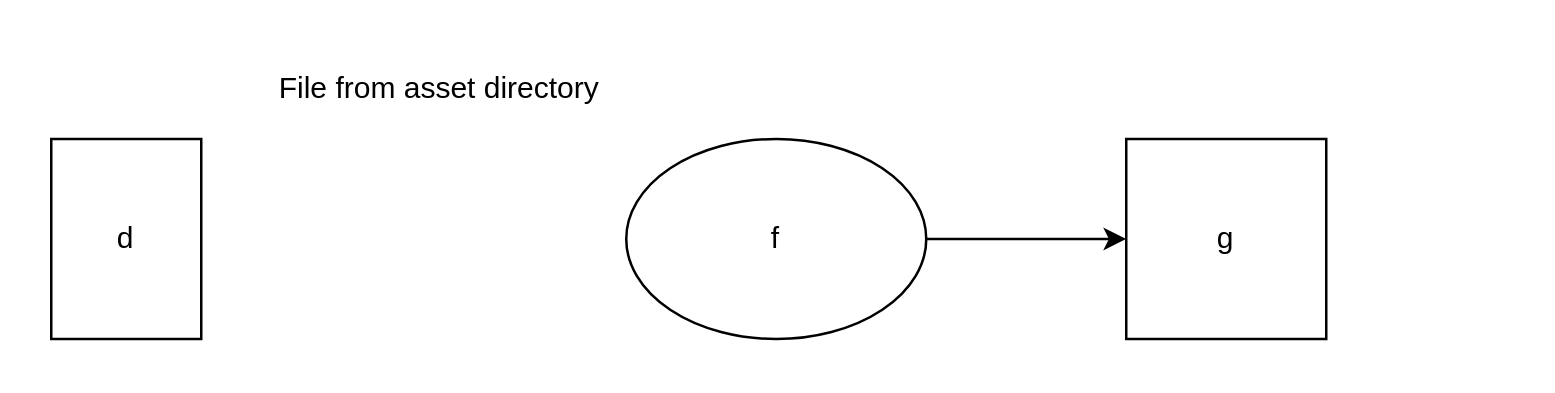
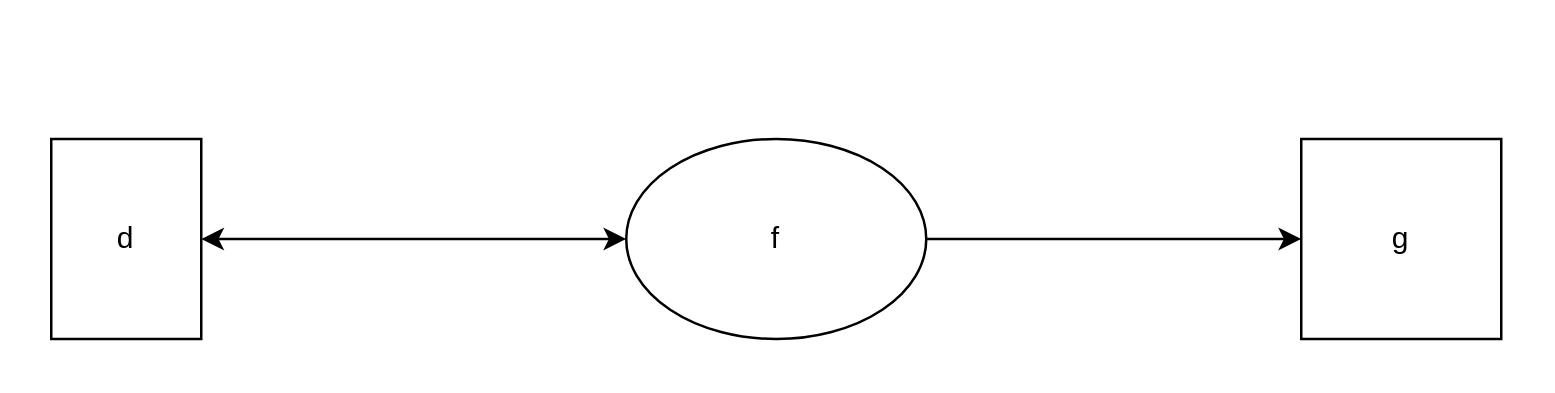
(439, 89) -> none
none -> (413, 239)
(1226, 239) -> (1401, 239)
